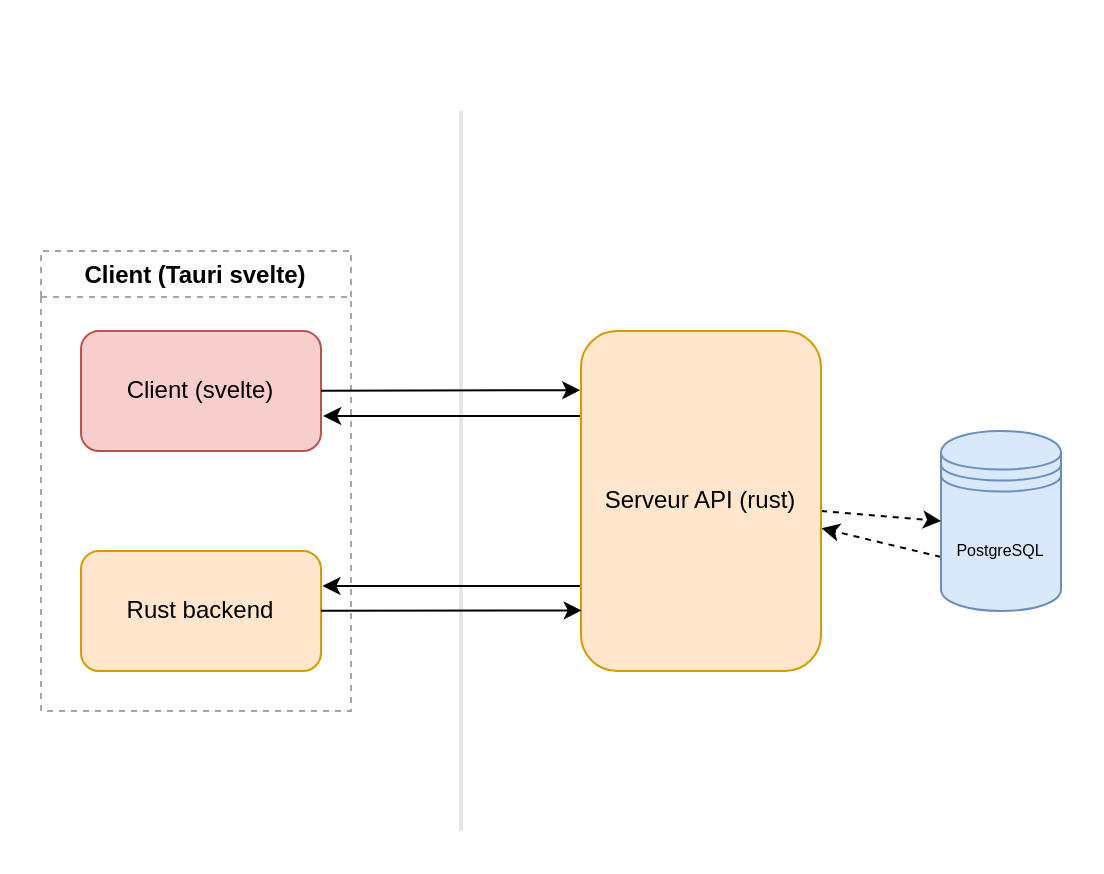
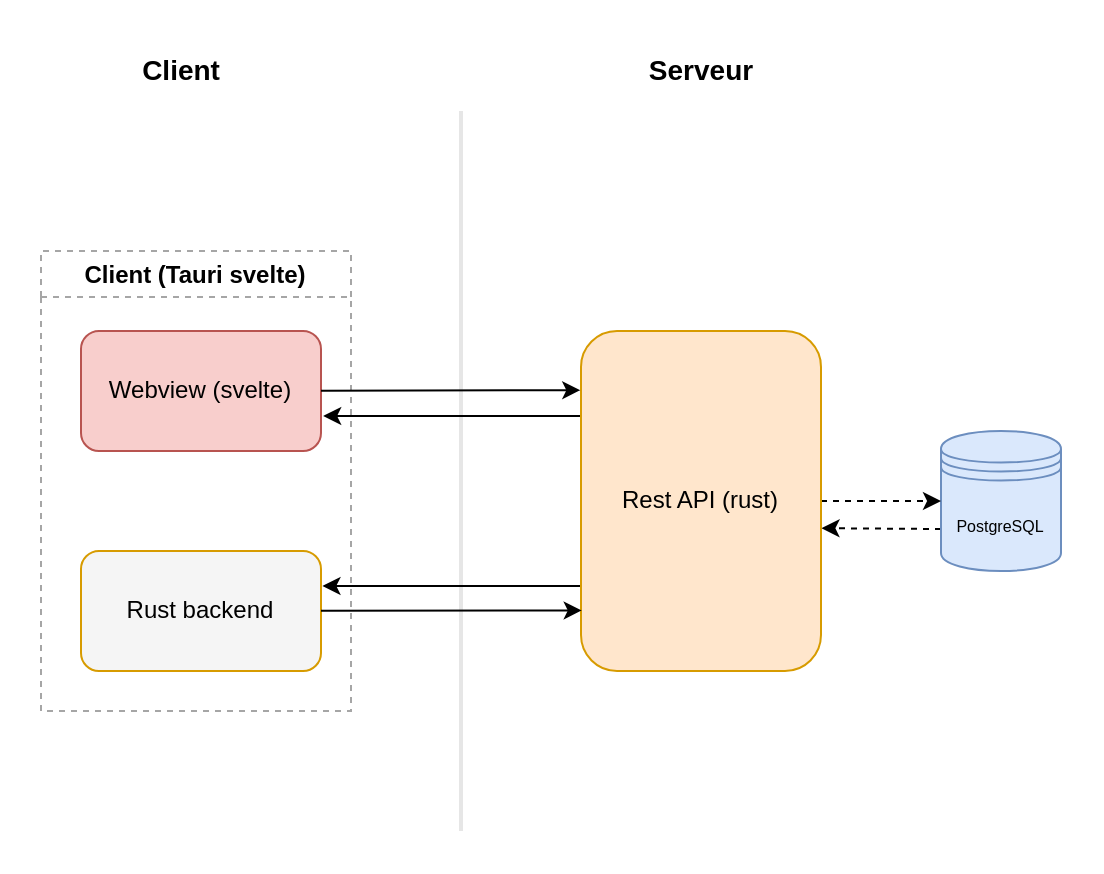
none -> (181, 71)
none -> (701, 71)
(201, 391) -> (201, 391)
(701, 501) -> (701, 501)
(1001, 521) -> (1001, 501)
(201, 611) -> (201, 611)
